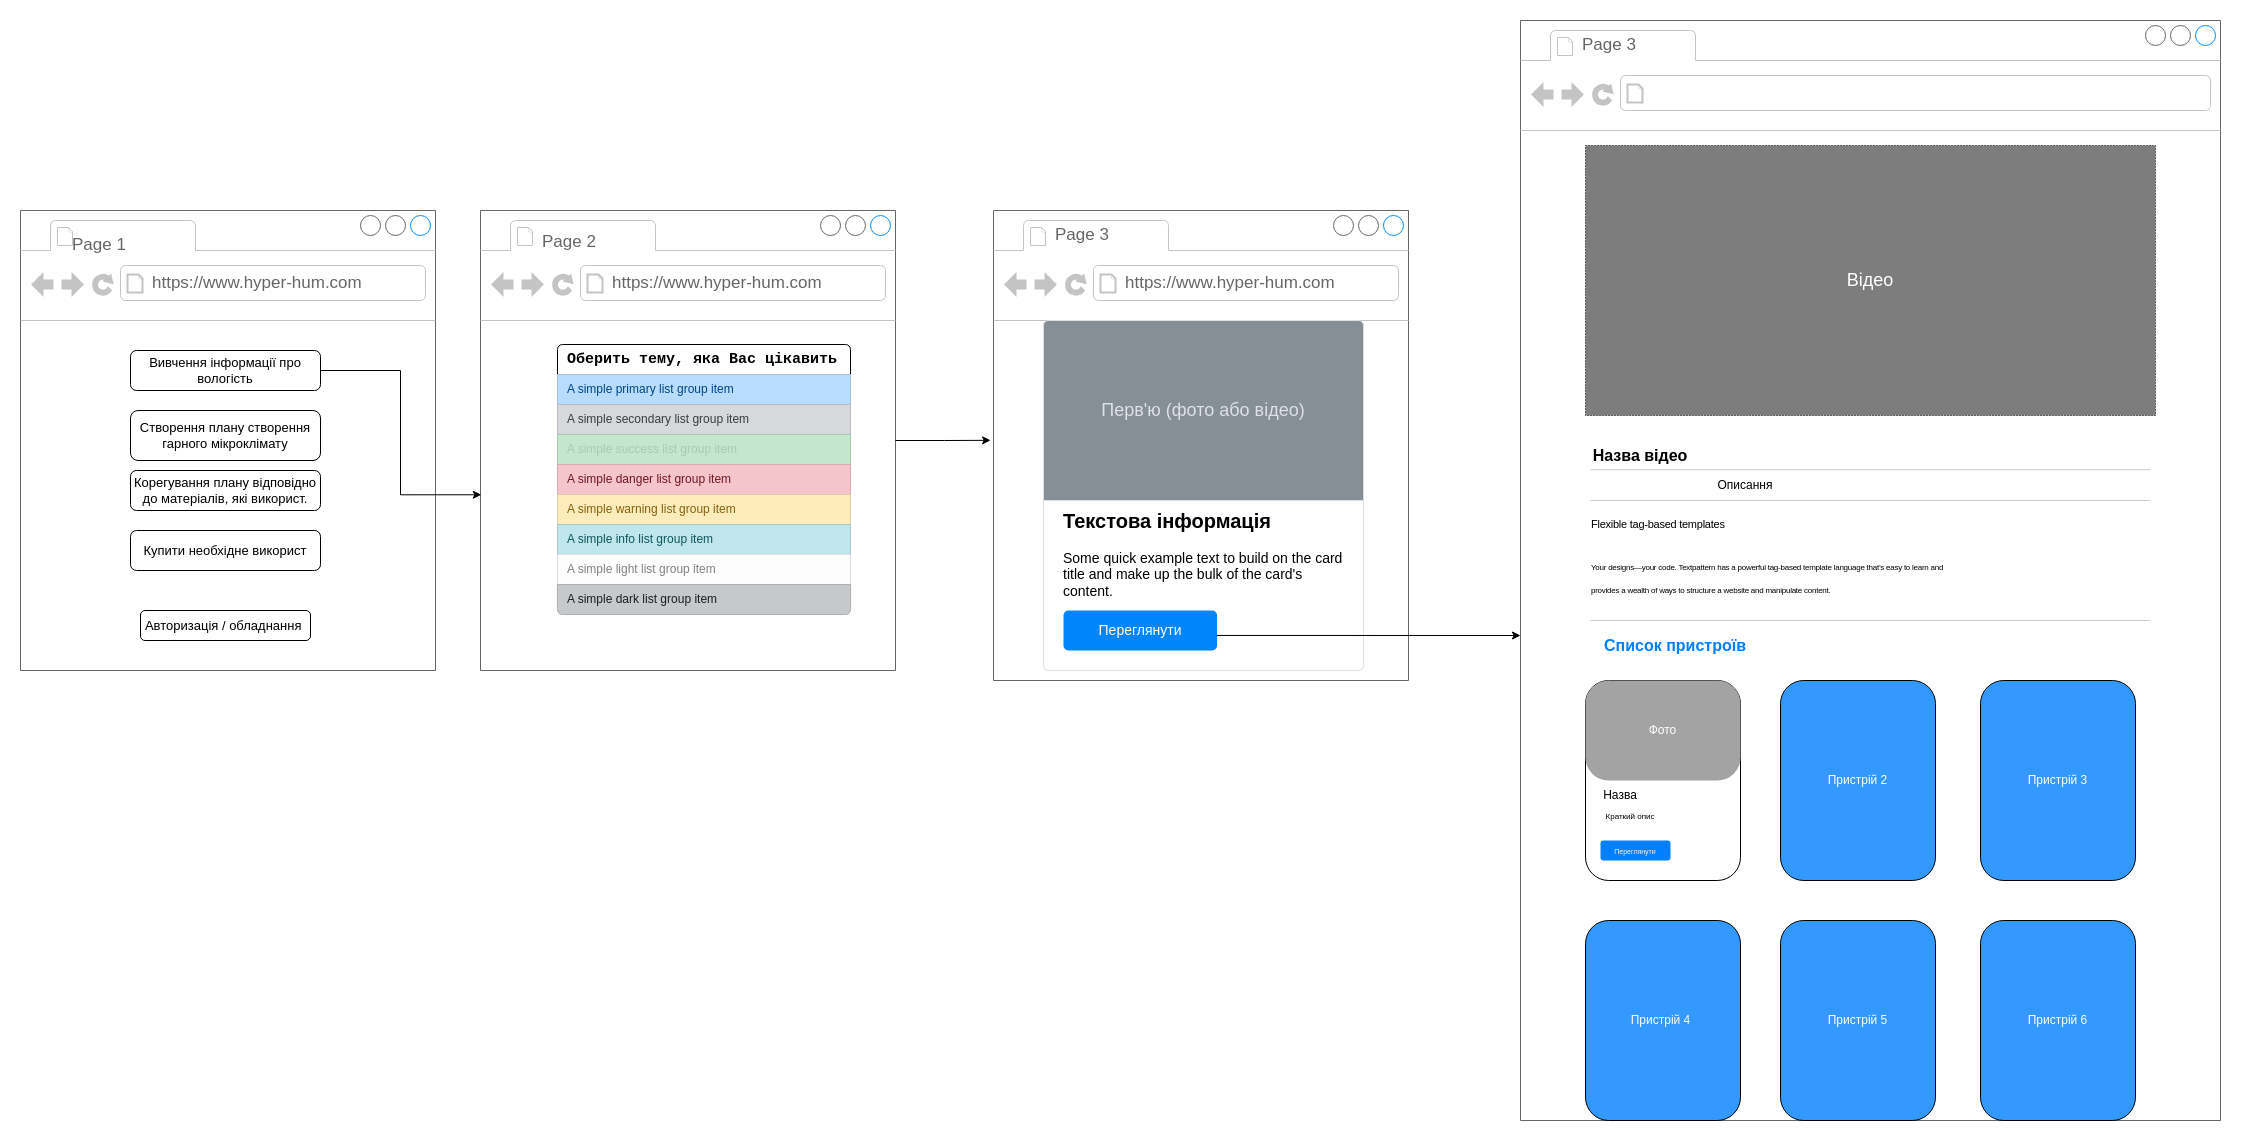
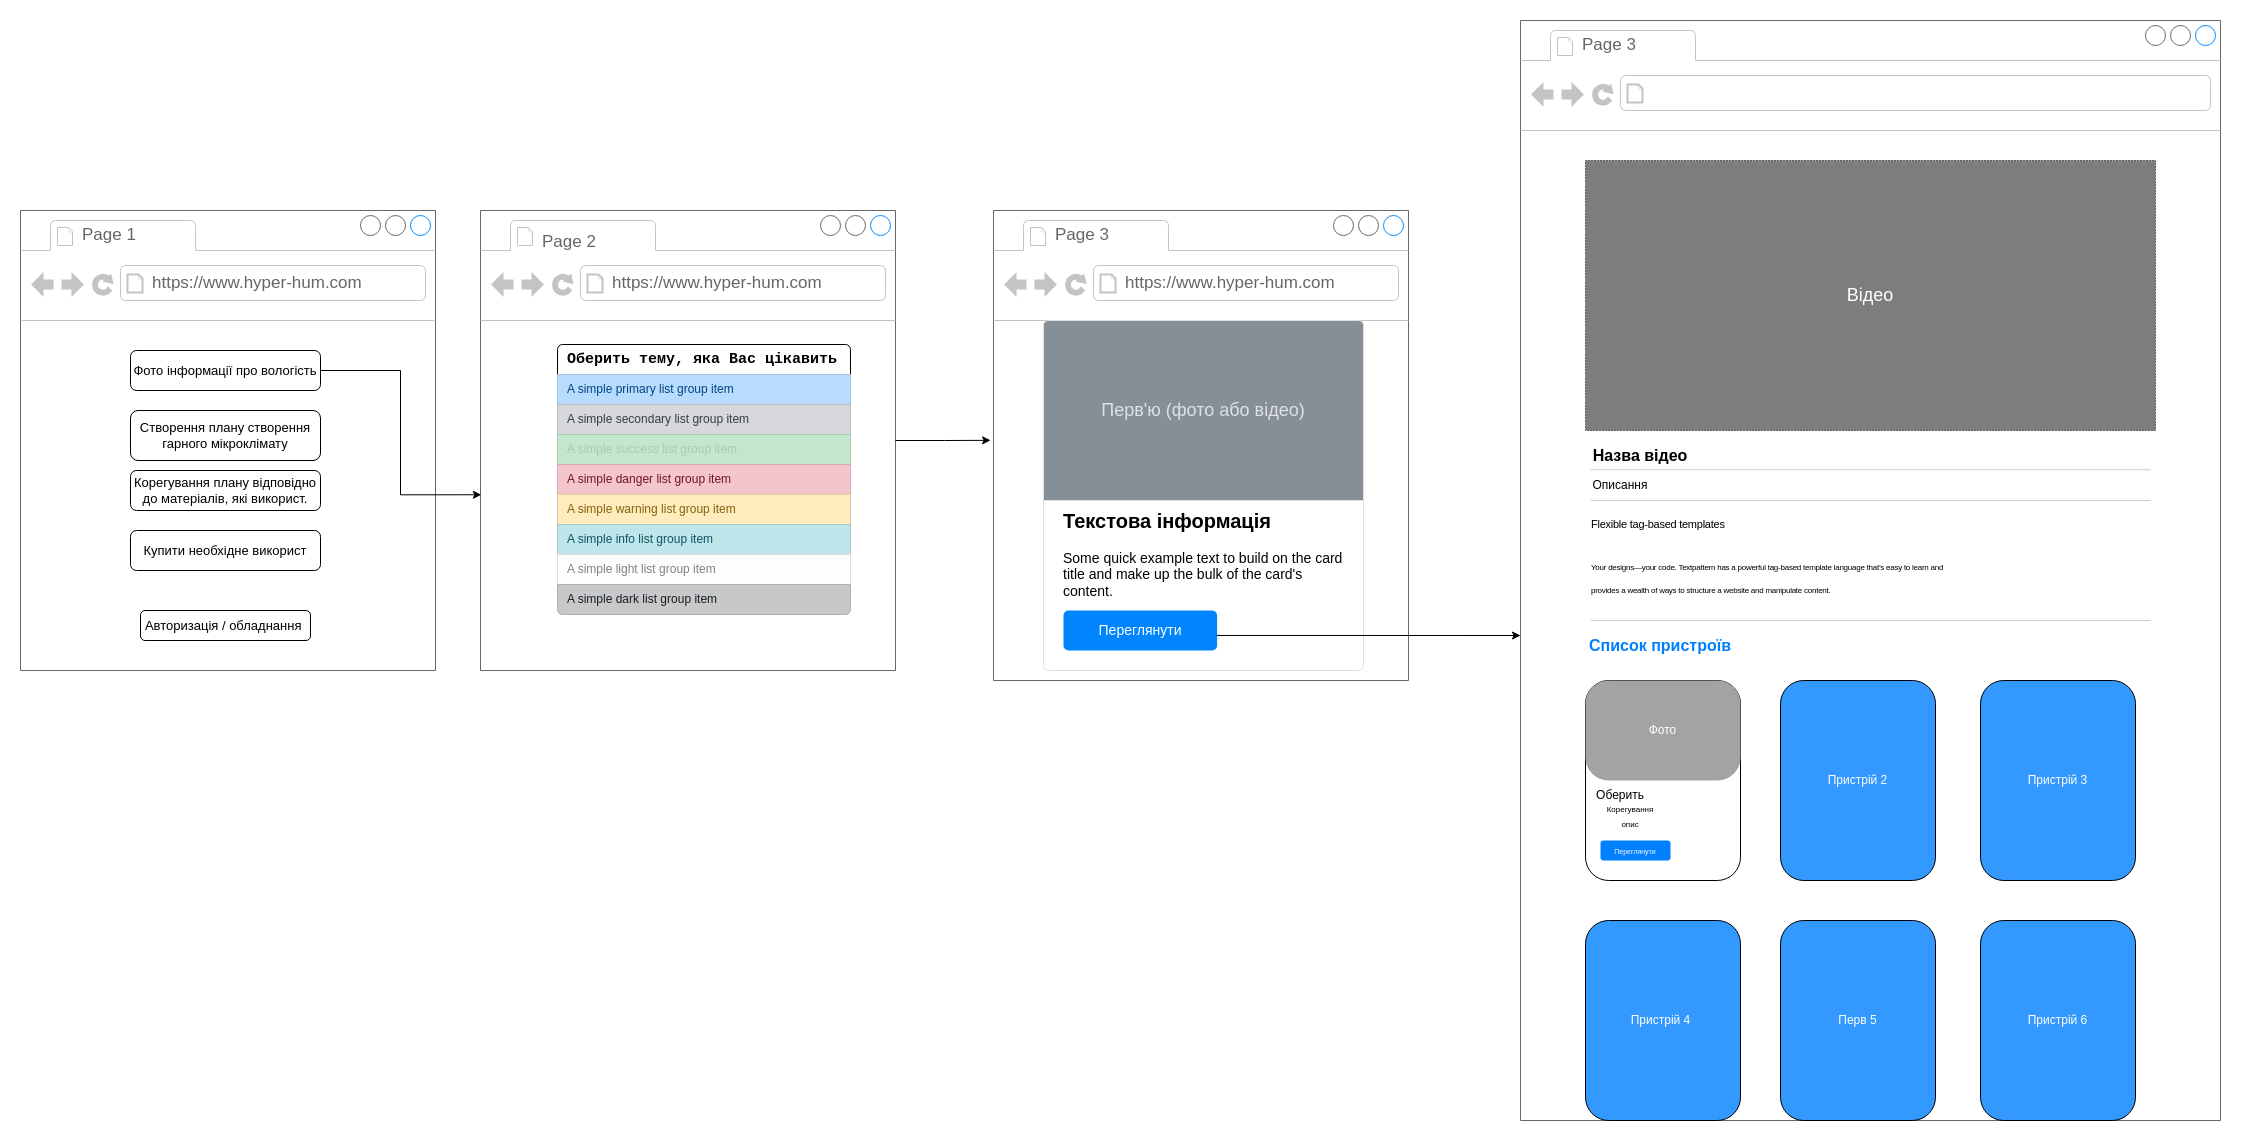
(126, 246) -> (136, 236)
(1871, 281) -> (1871, 296)
(226, 371) -> (226, 371)
(1746, 486) -> (1621, 486)
(1676, 646) -> (1661, 646)
(1621, 796) -> (1621, 796)
(1631, 816) -> (1631, 816)
(1858, 1021) -> (1858, 1021)
